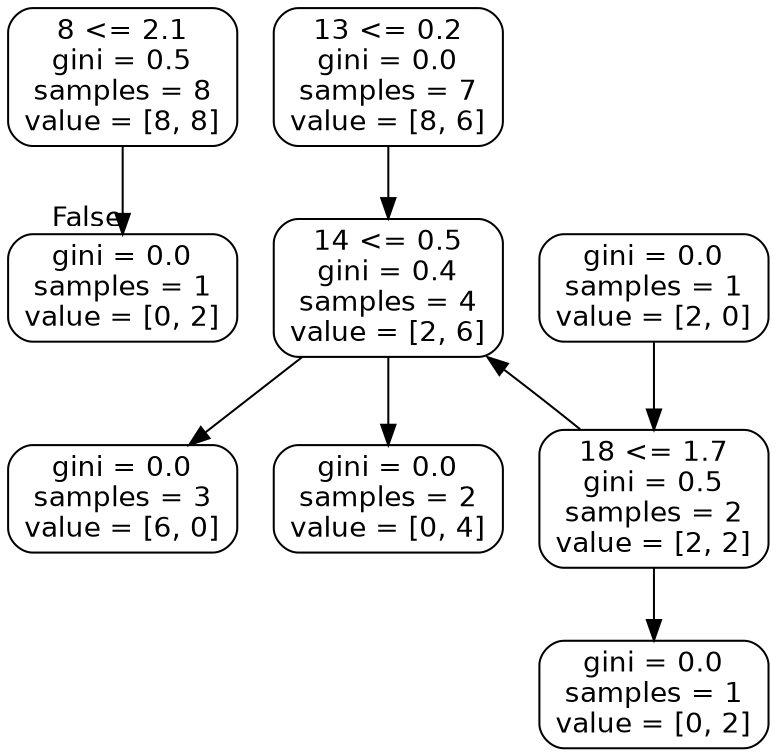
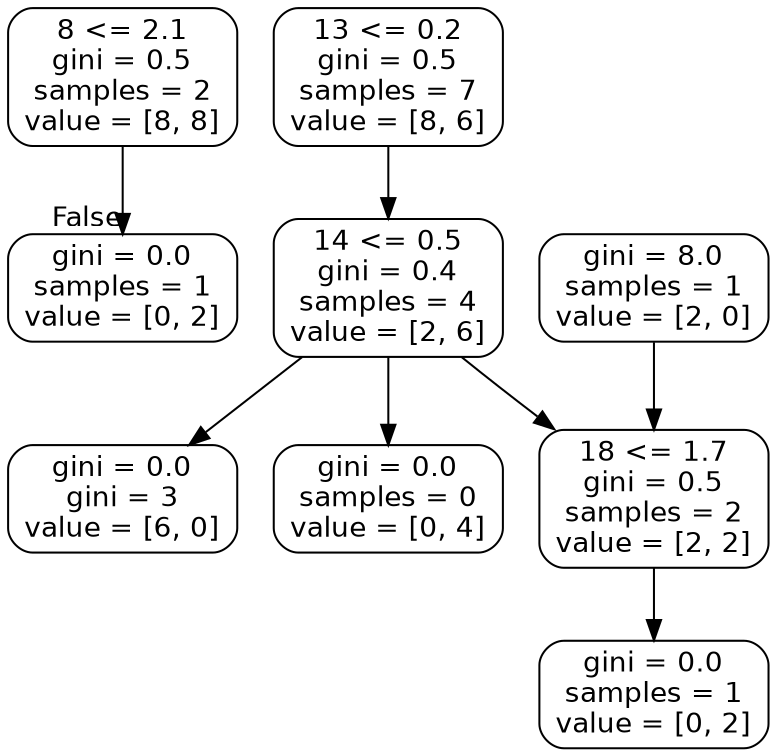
(123, 77) -> (123, 77)
(388, 77) -> (388, 77)
(654, 288) -> (654, 288)
(542, 399) -> (499, 387)
(123, 499) -> (123, 499)
(388, 499) -> (388, 499)
